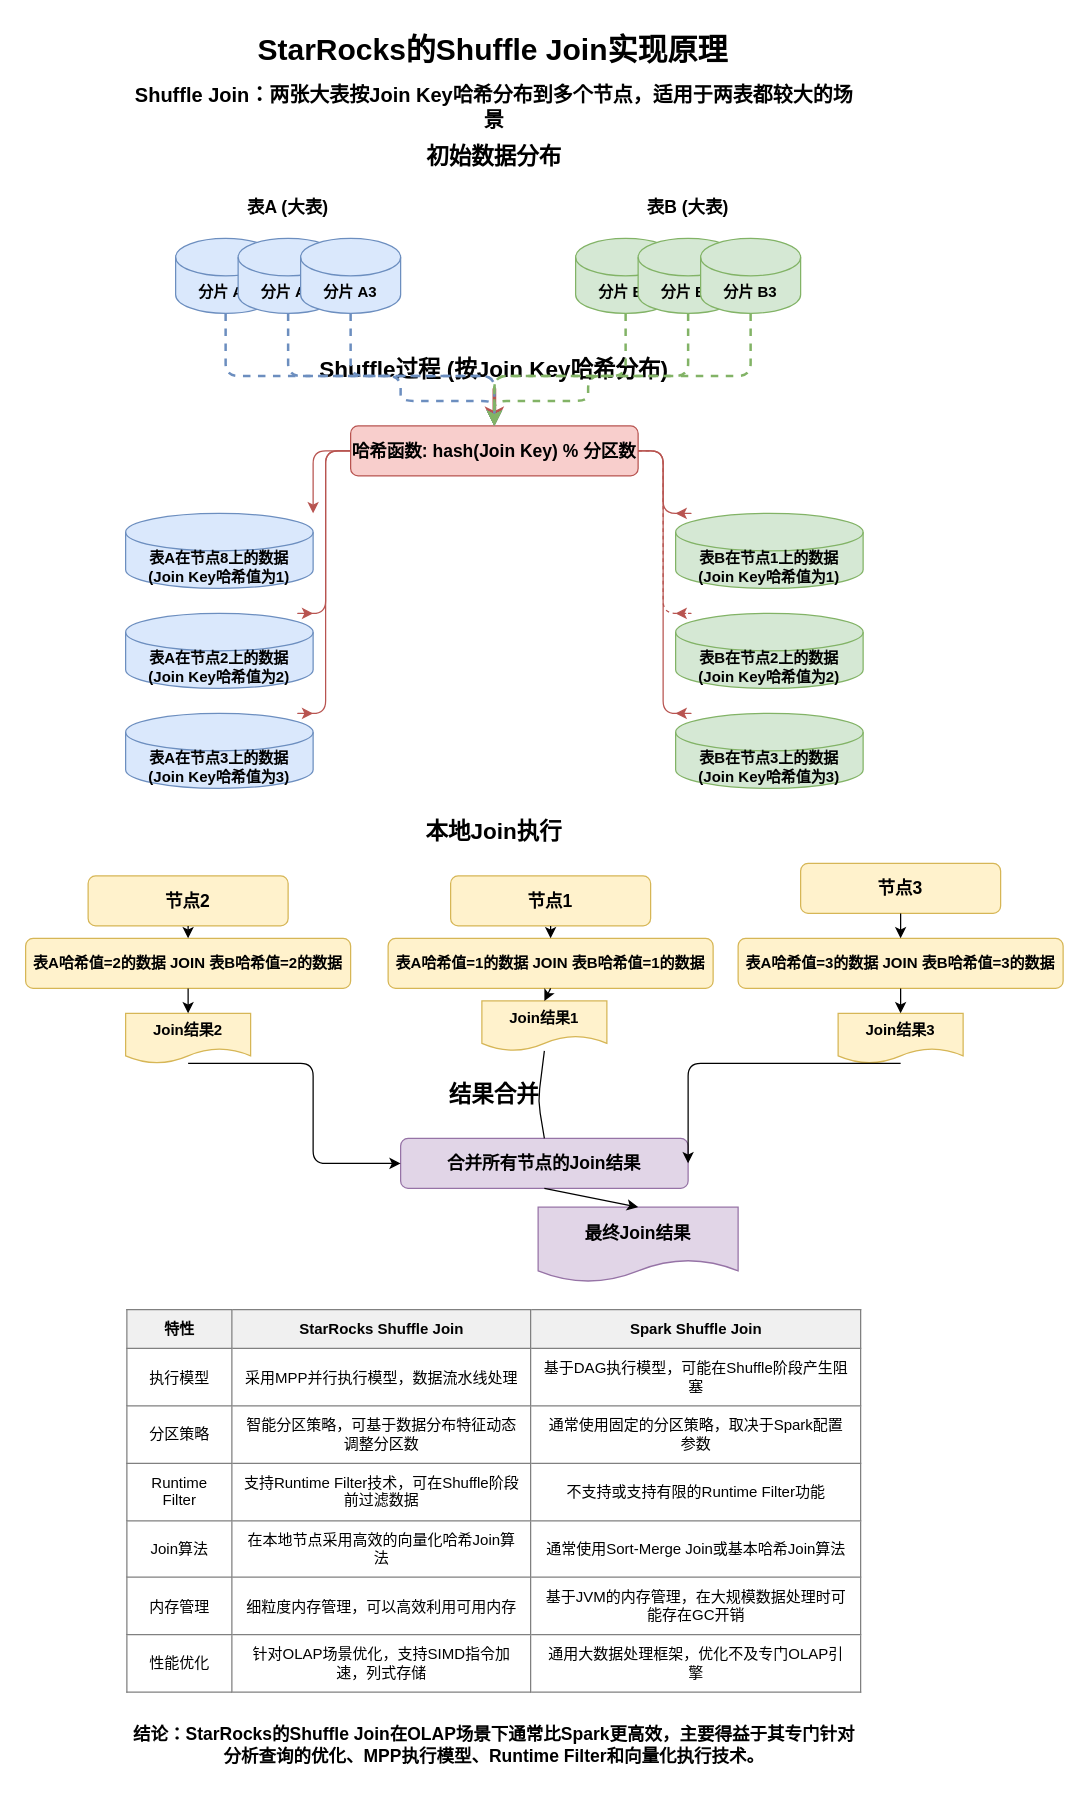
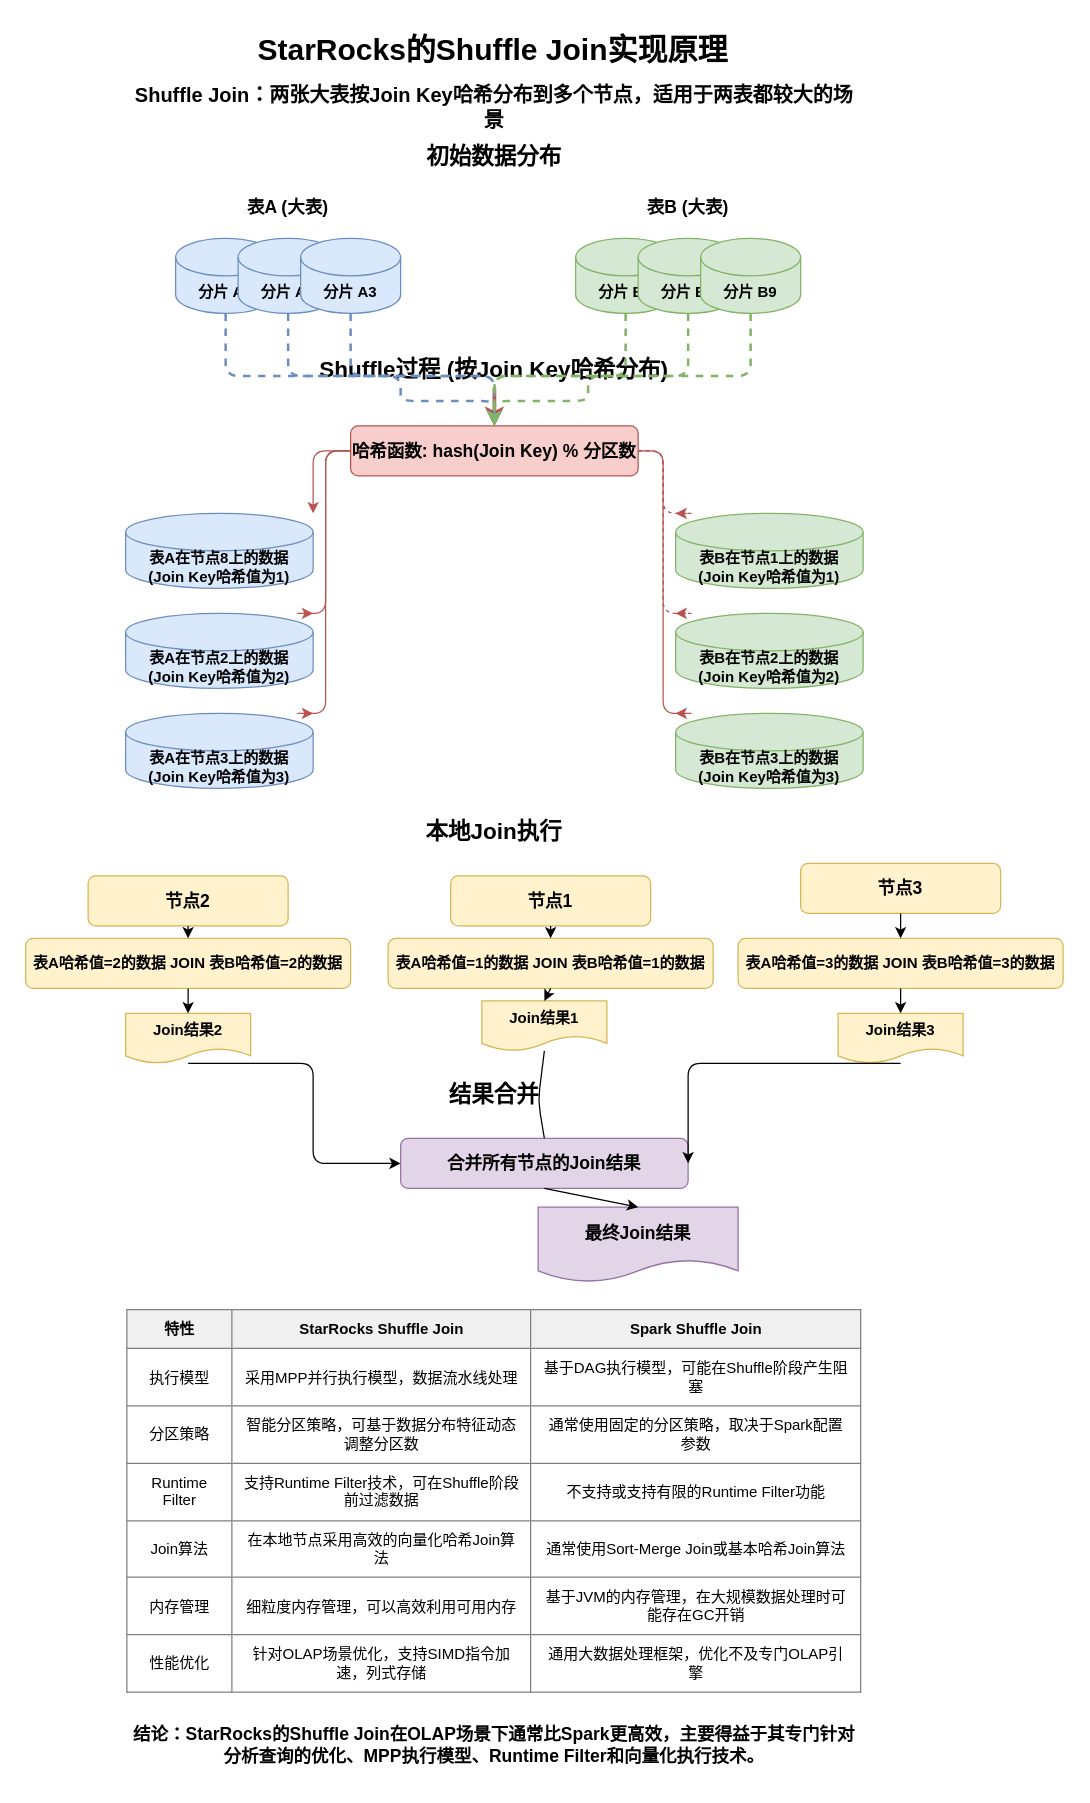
(751, 292) -> (751, 292)
(671, 513) -> (671, 513)
